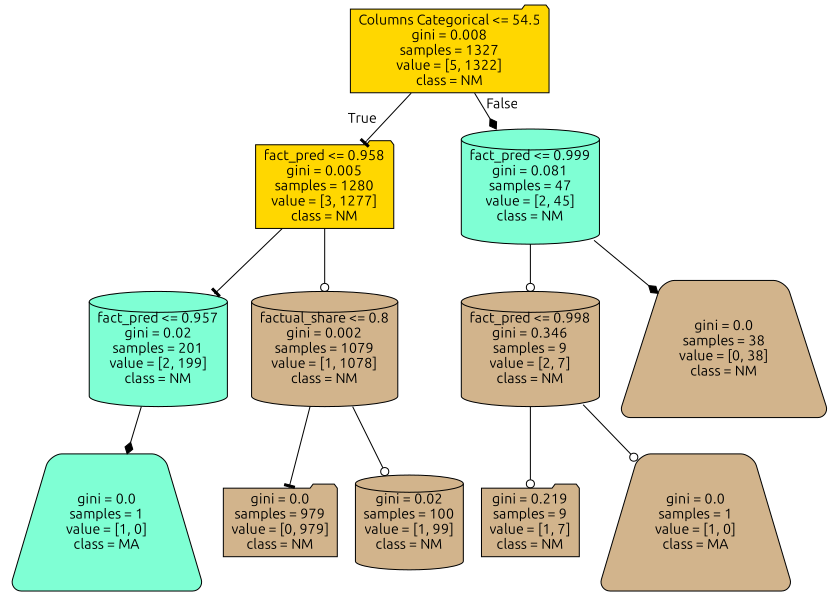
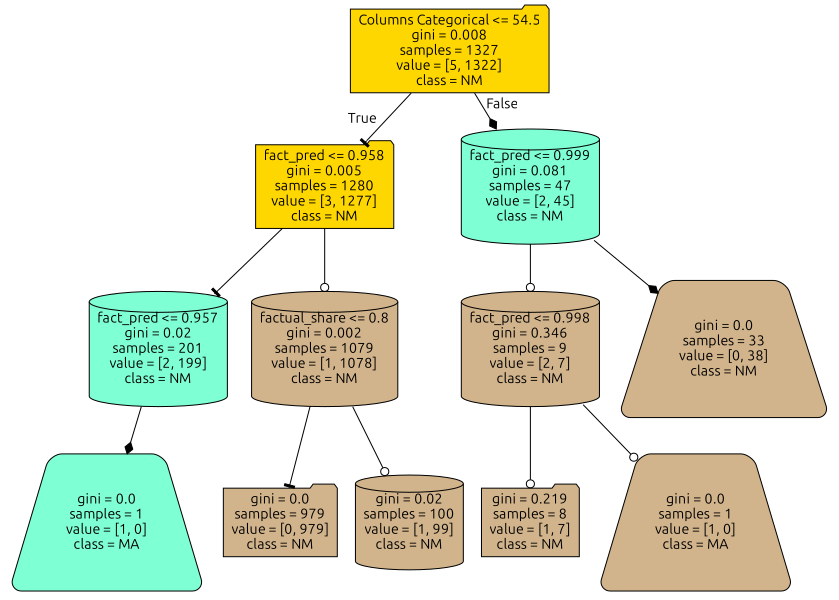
(724, 349) -> (724, 349)
(530, 522) -> (530, 522)
